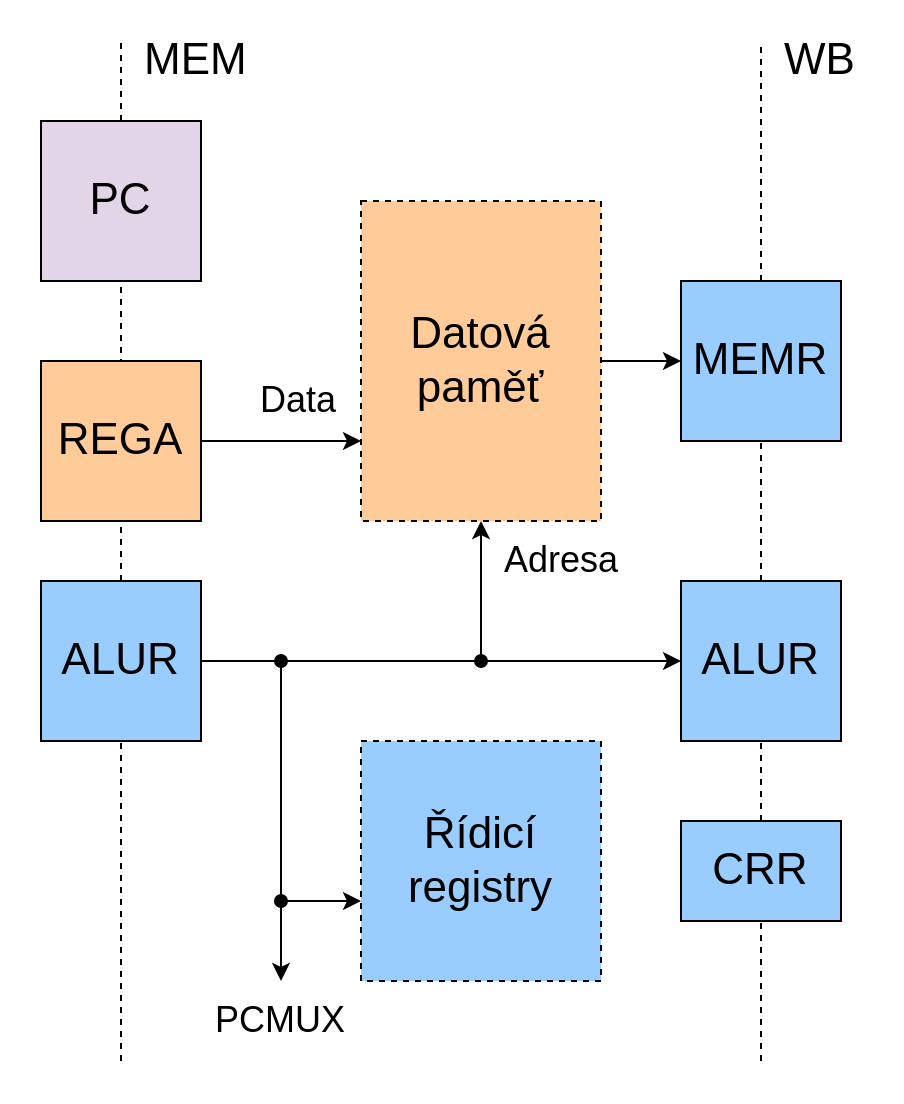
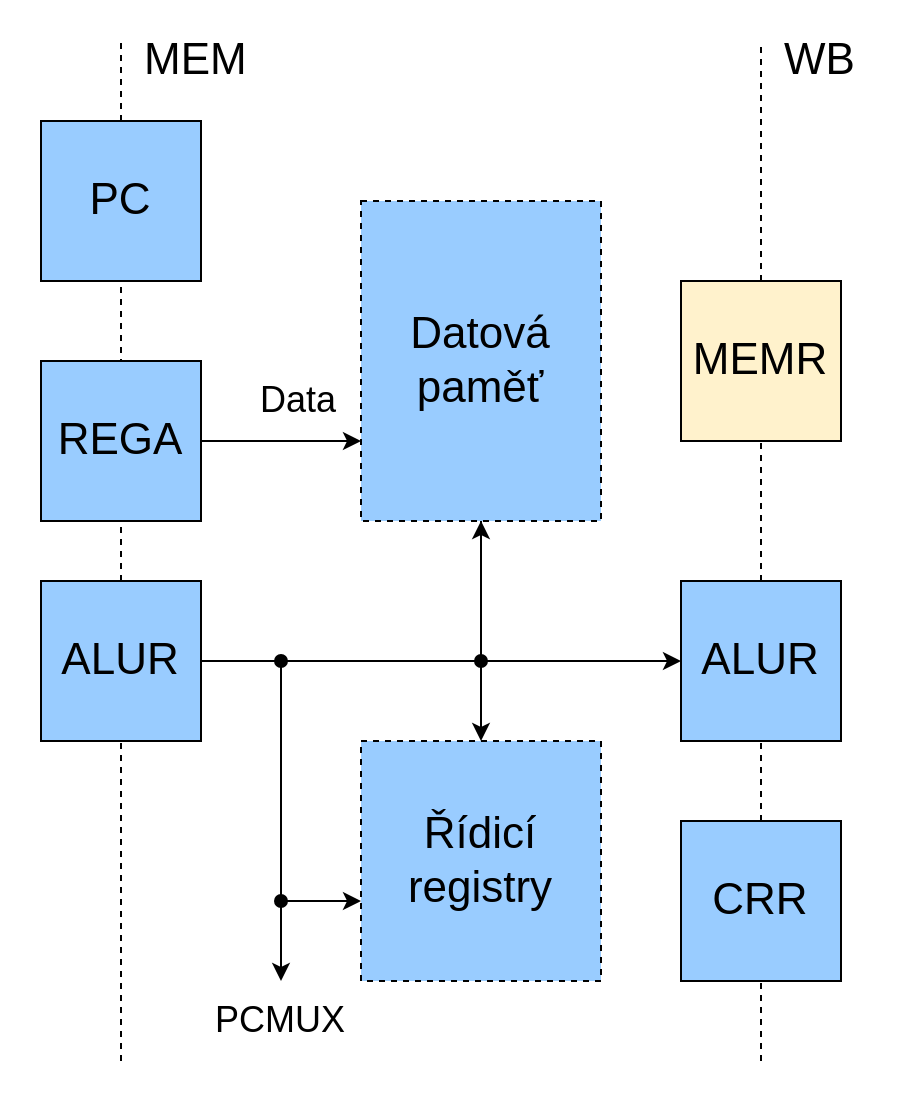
(121, 201) -> (121, 201)
(481, 361) -> (481, 361)
(634, 361) -> (481, 697)
(761, 361) -> (761, 361)
(121, 441) -> (121, 441)
(591, 561) -> none
(761, 871) -> (761, 901)
